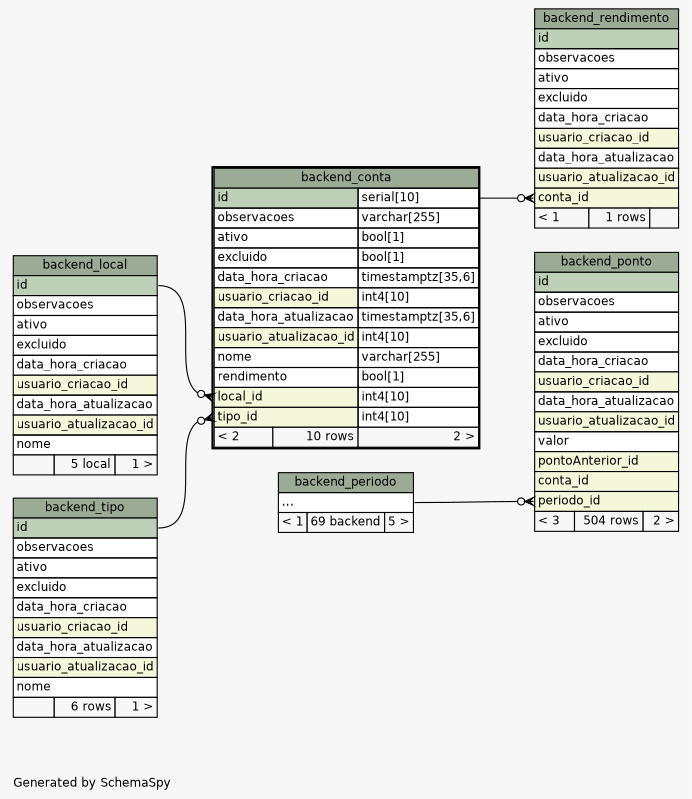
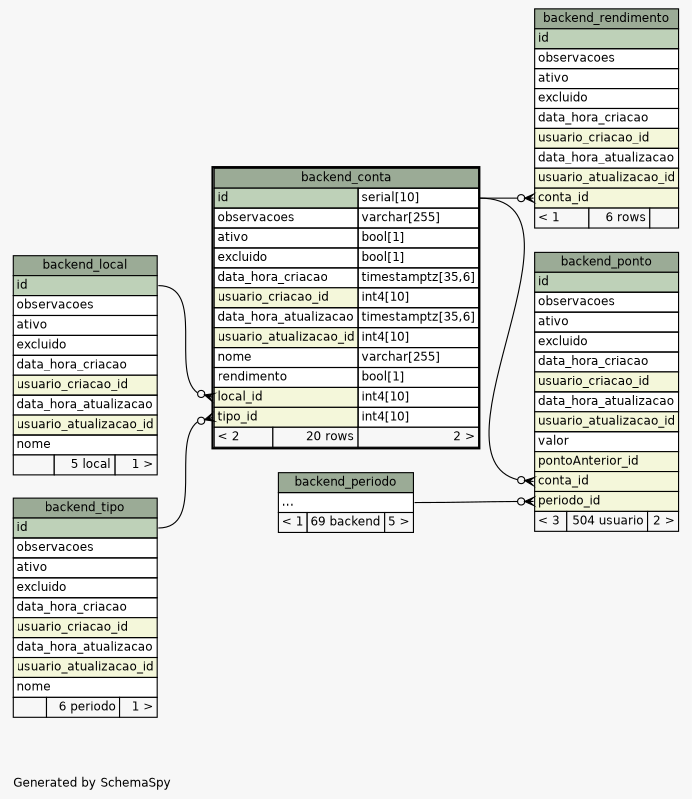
(626, 218) -> (626, 218)
none -> (509, 332)
(330, 437) -> (330, 437)
(612, 521) -> (608, 521)
(91, 707) -> (87, 707)
